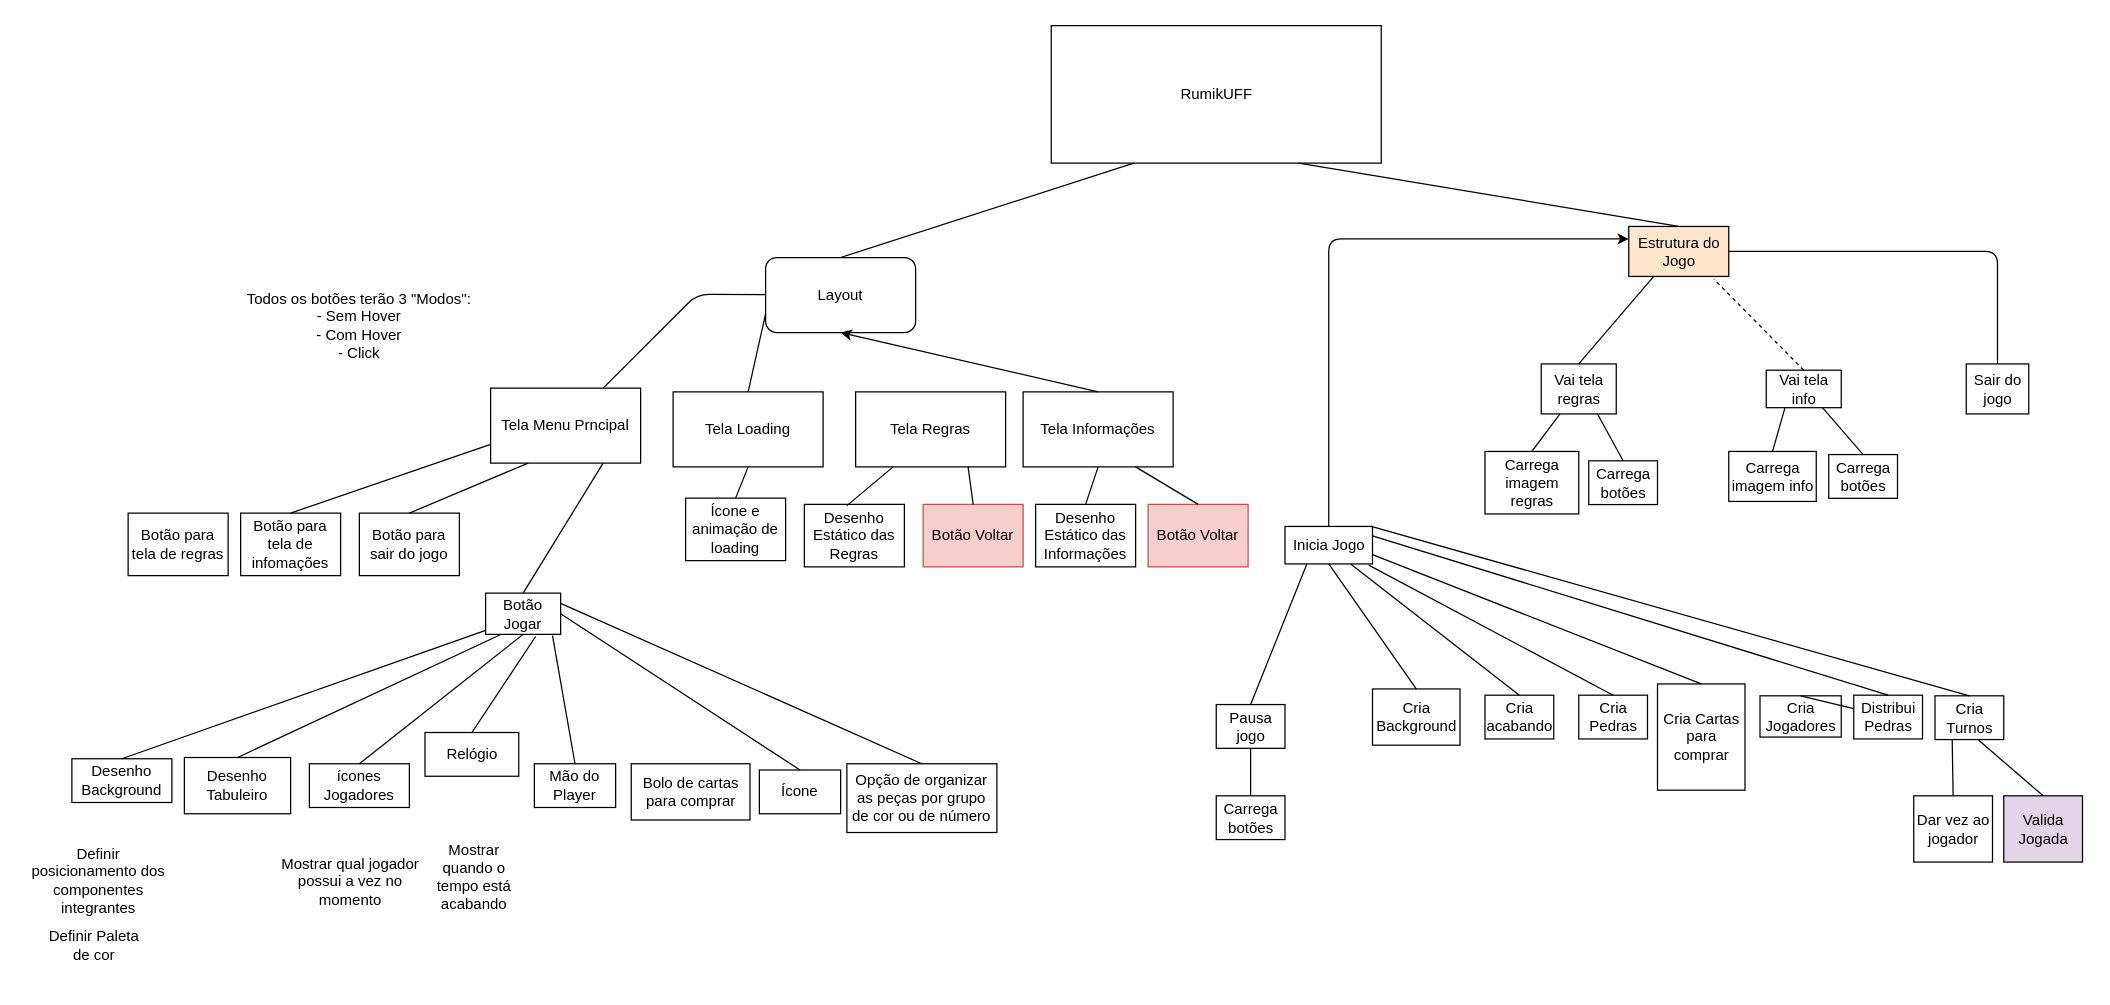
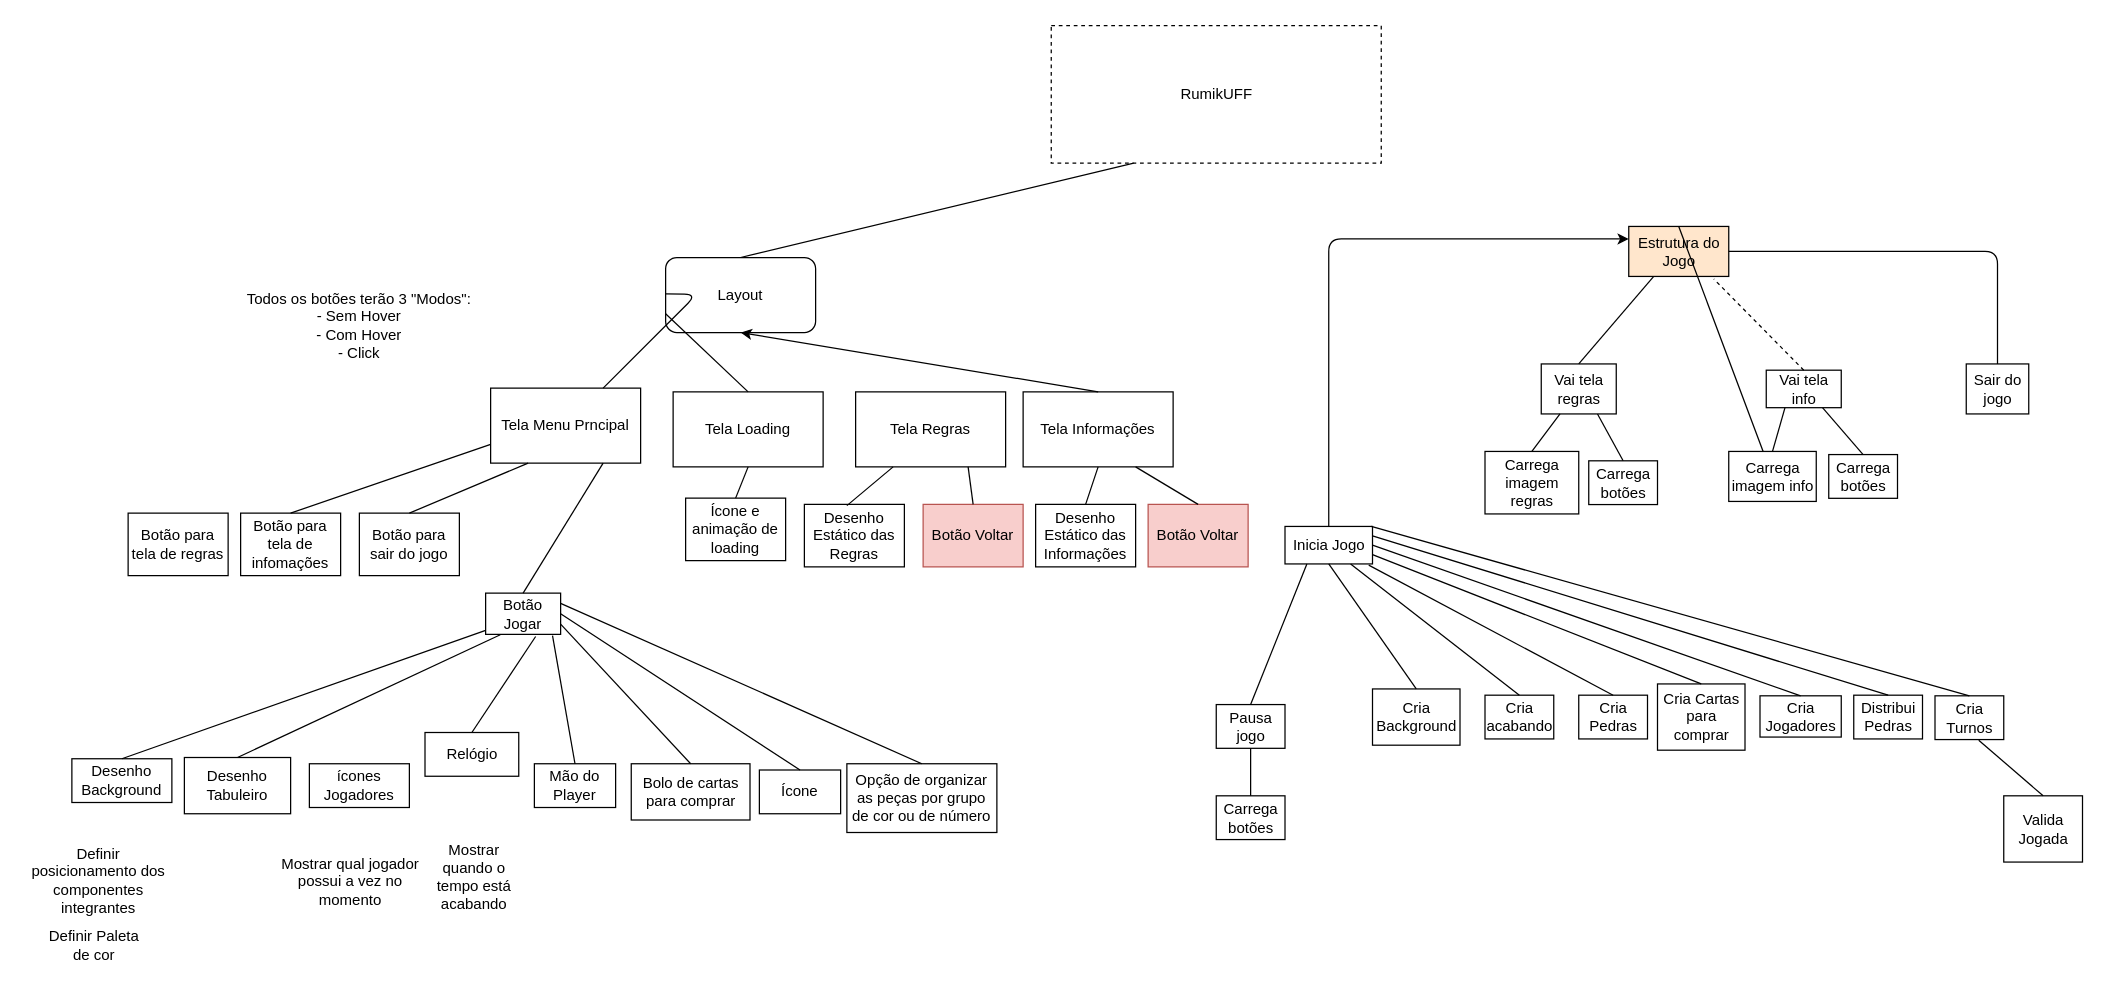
(1216, 94) -> (1216, 94)
(1489, 195) -> (1721, 339)
(841, 295) -> (741, 295)
none -> (626, 694)
(441, 699) -> none
(1827, 702) -> (1587, 621)
(1701, 737) -> (1701, 717)
(1953, 768) -> none
(1953, 829) -> none
(2043, 829) -> (2043, 829)
